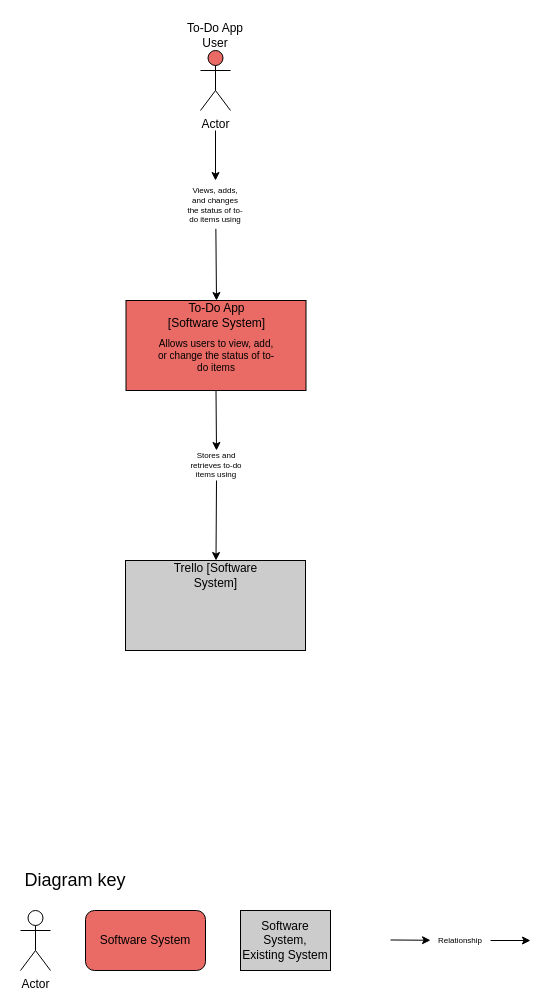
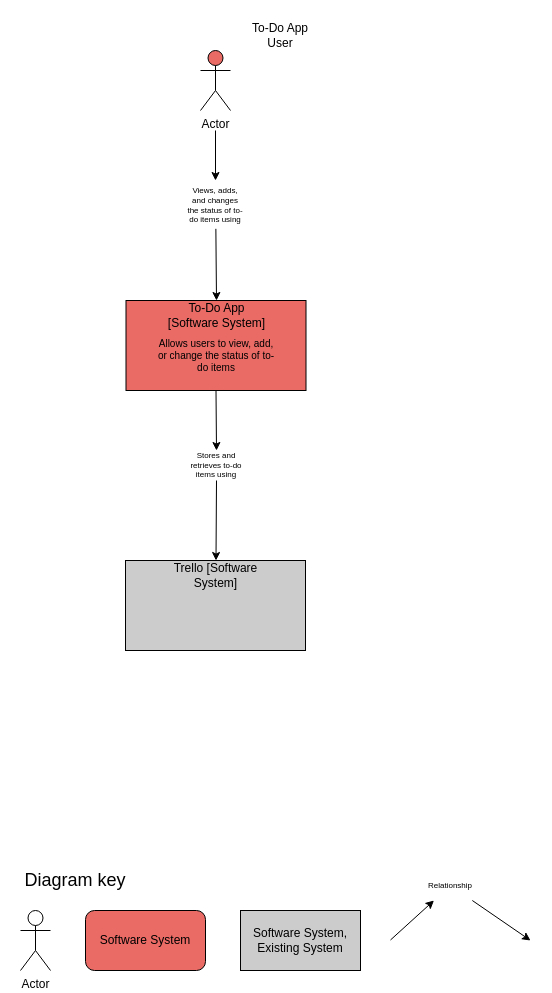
(216, 36) -> (281, 36)
(286, 941) -> (301, 941)
(461, 941) -> (451, 886)
